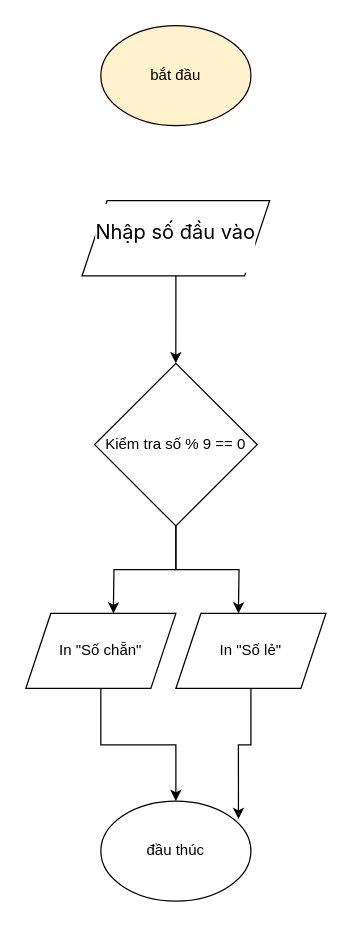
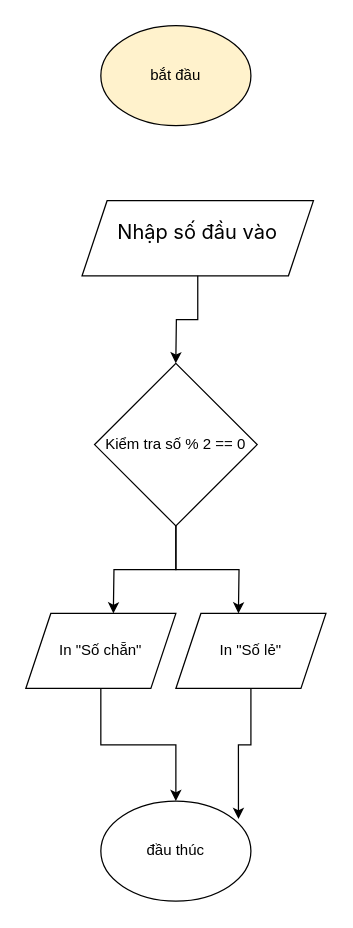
(176, 238) -> (198, 238)
(176, 444) -> (176, 444)
